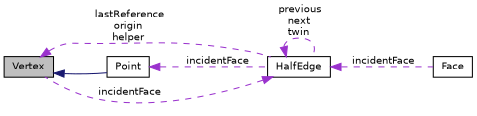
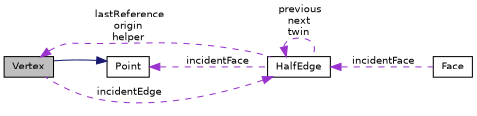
(86, 74) -> (75, 60)
(128, 92) -> (128, 92)
